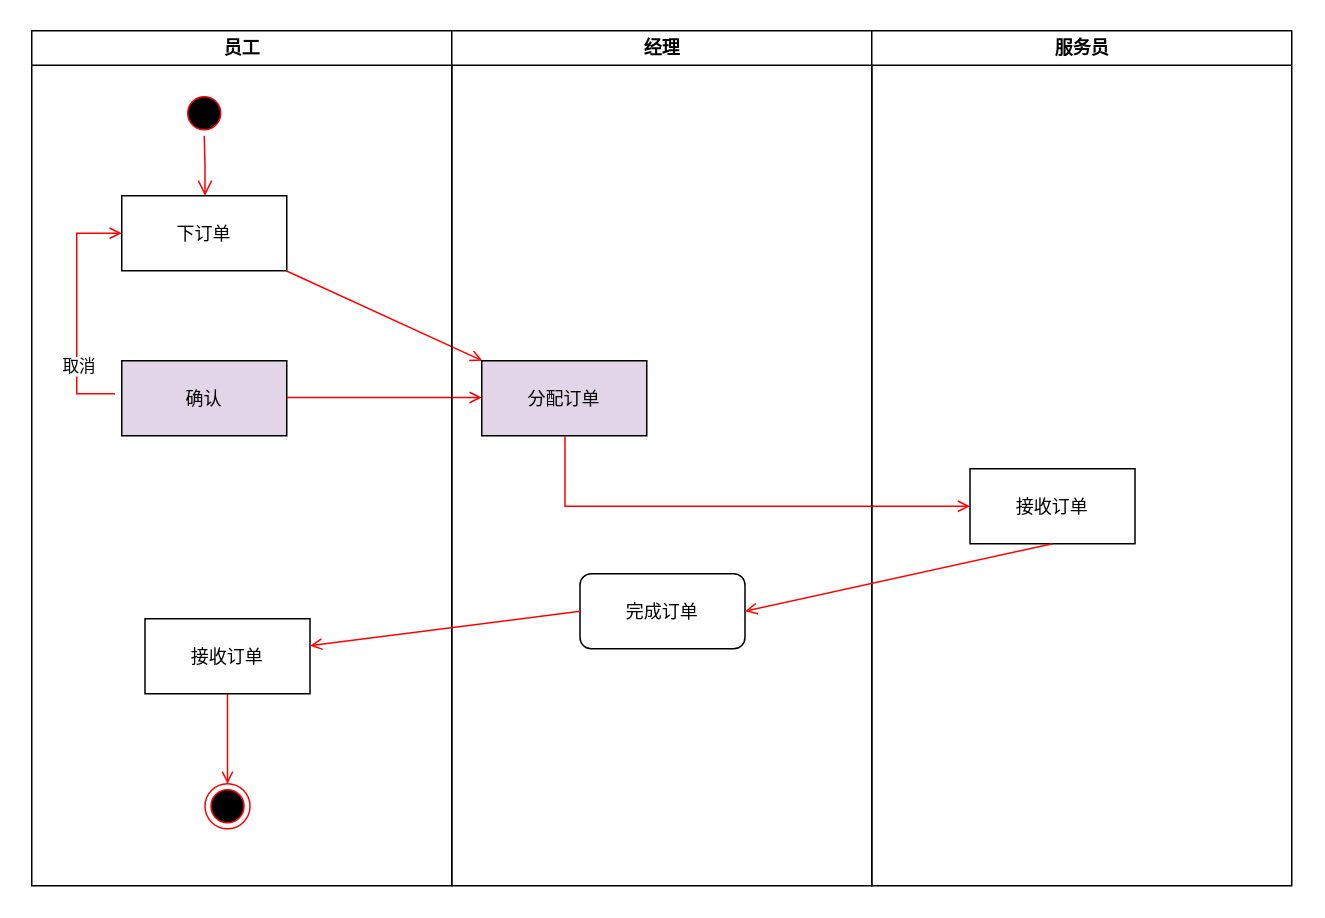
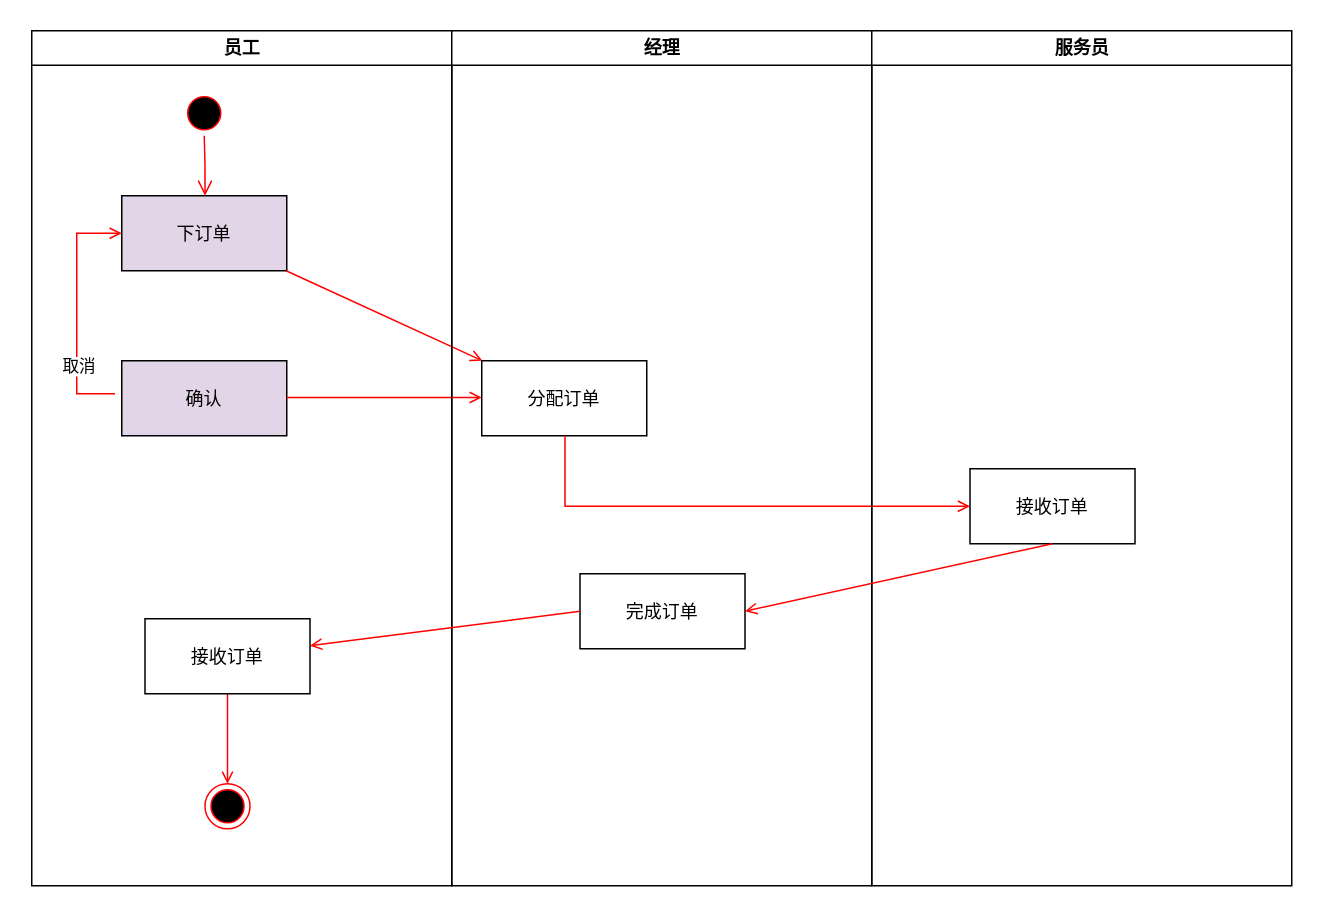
(204, 233) -> (204, 233)
(564, 398) -> (564, 398)
(662, 611) -> (662, 611)
